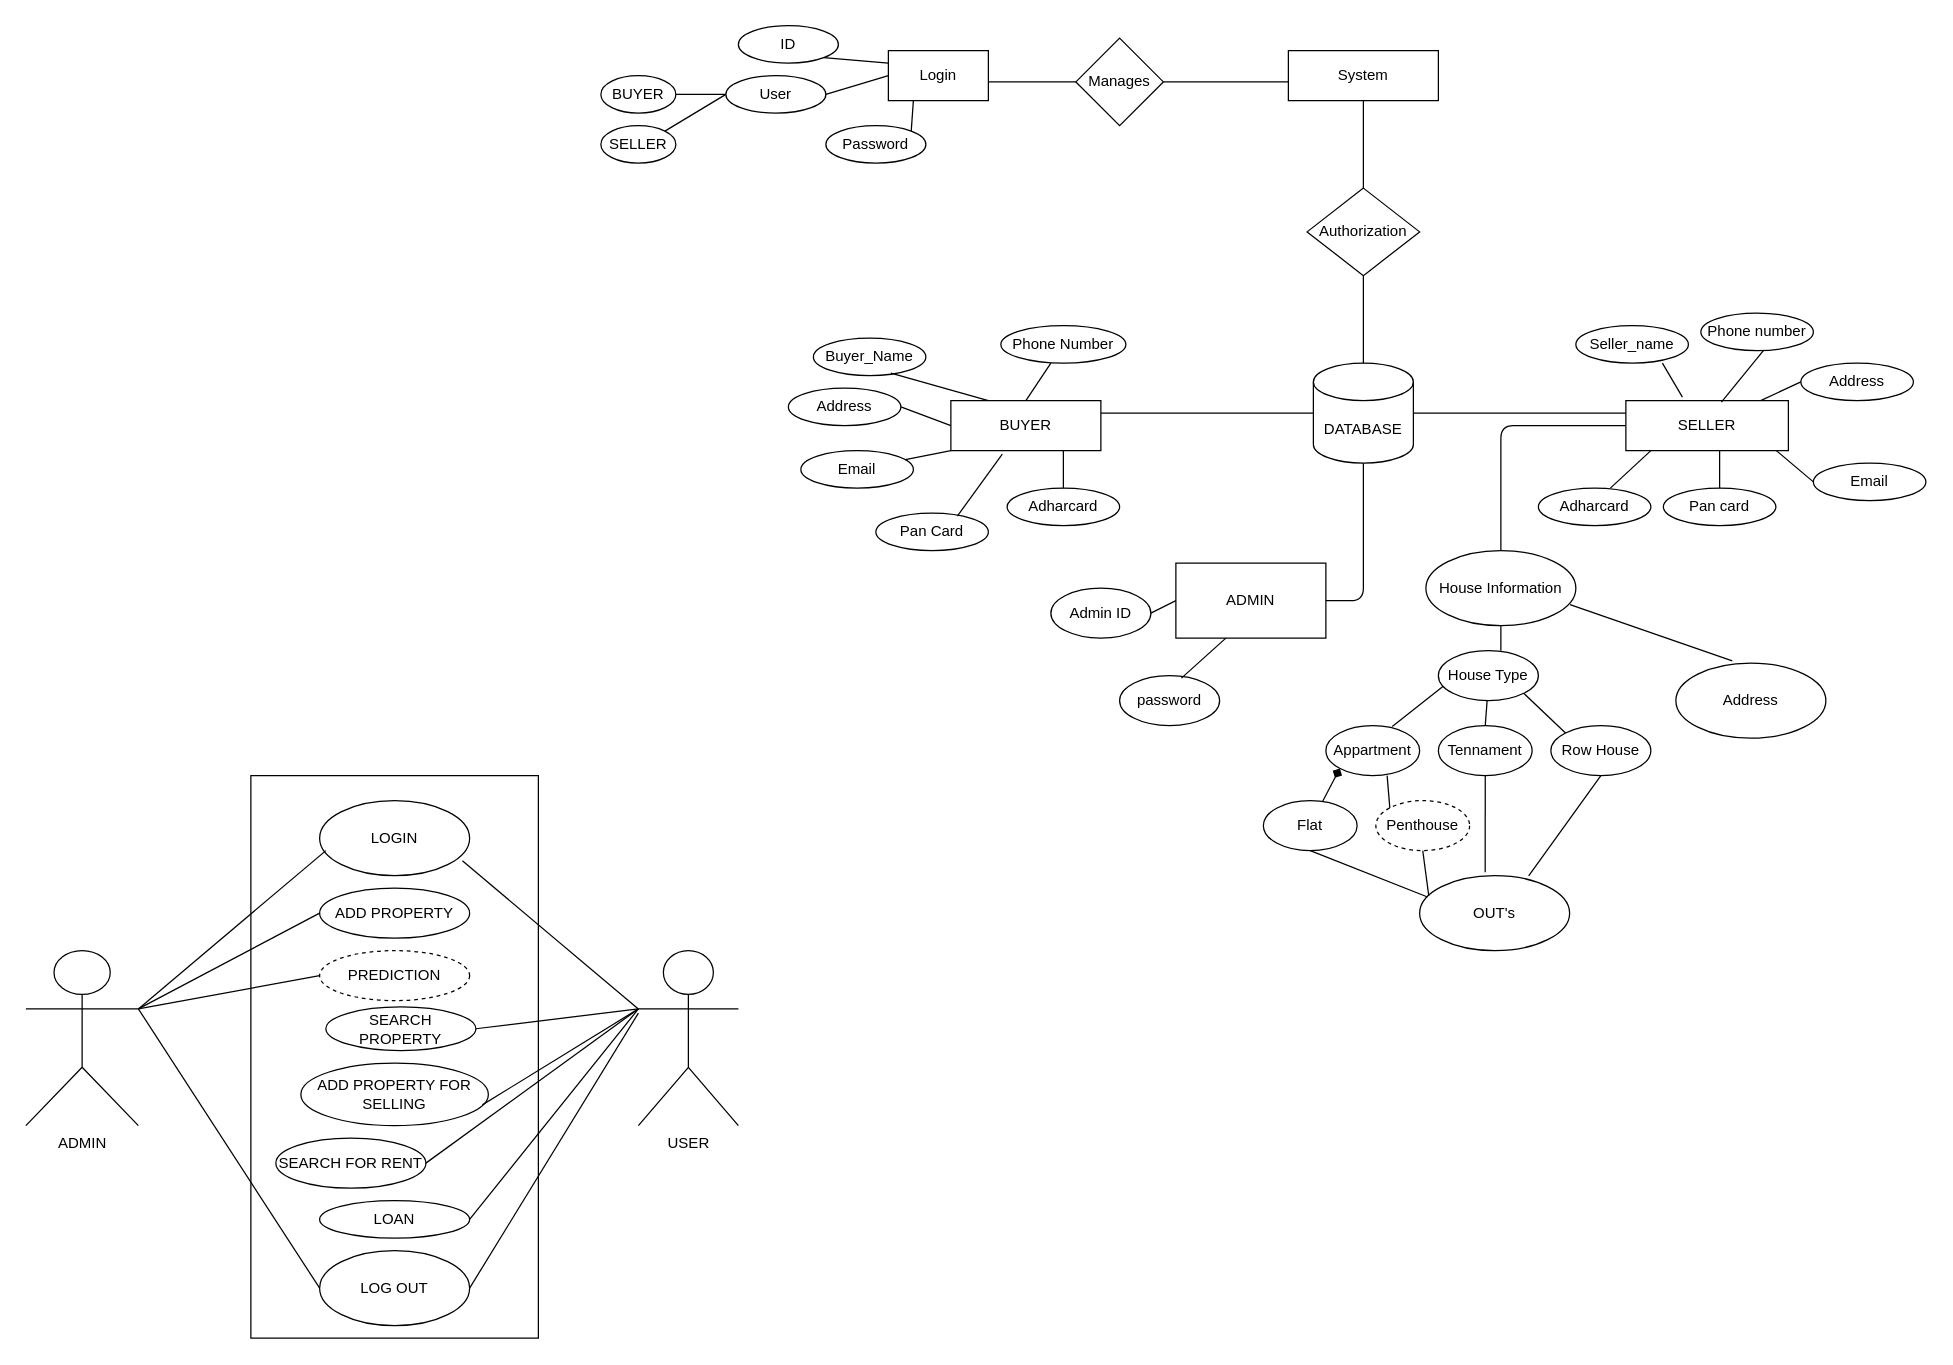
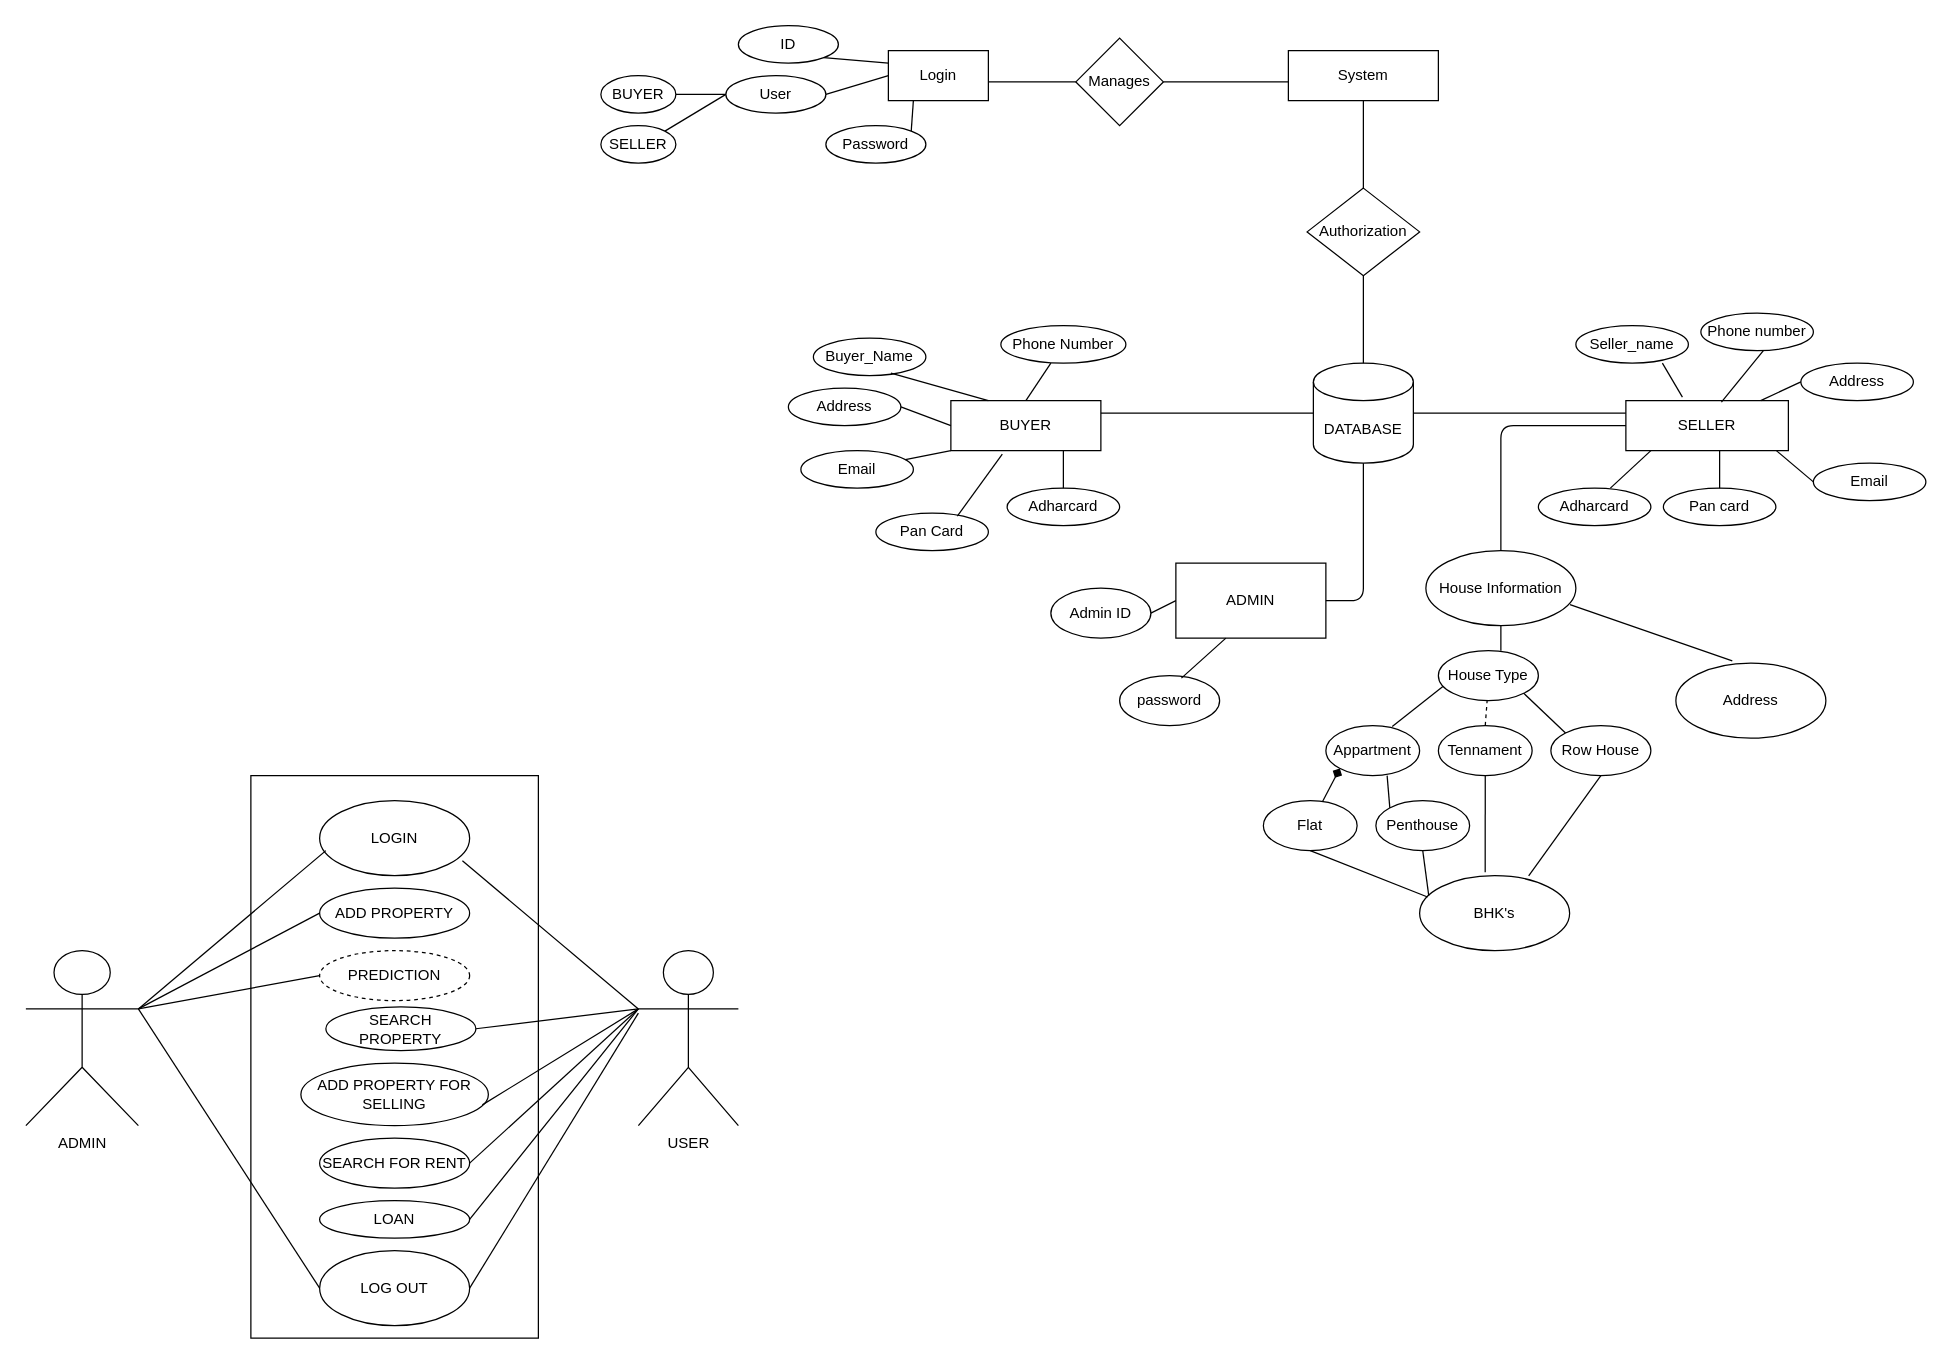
(1486, 712) -> (1486, 712)
(1423, 826) -> (1423, 826)
(1494, 913) -> (1494, 913)
(351, 1163) -> (394, 1163)
